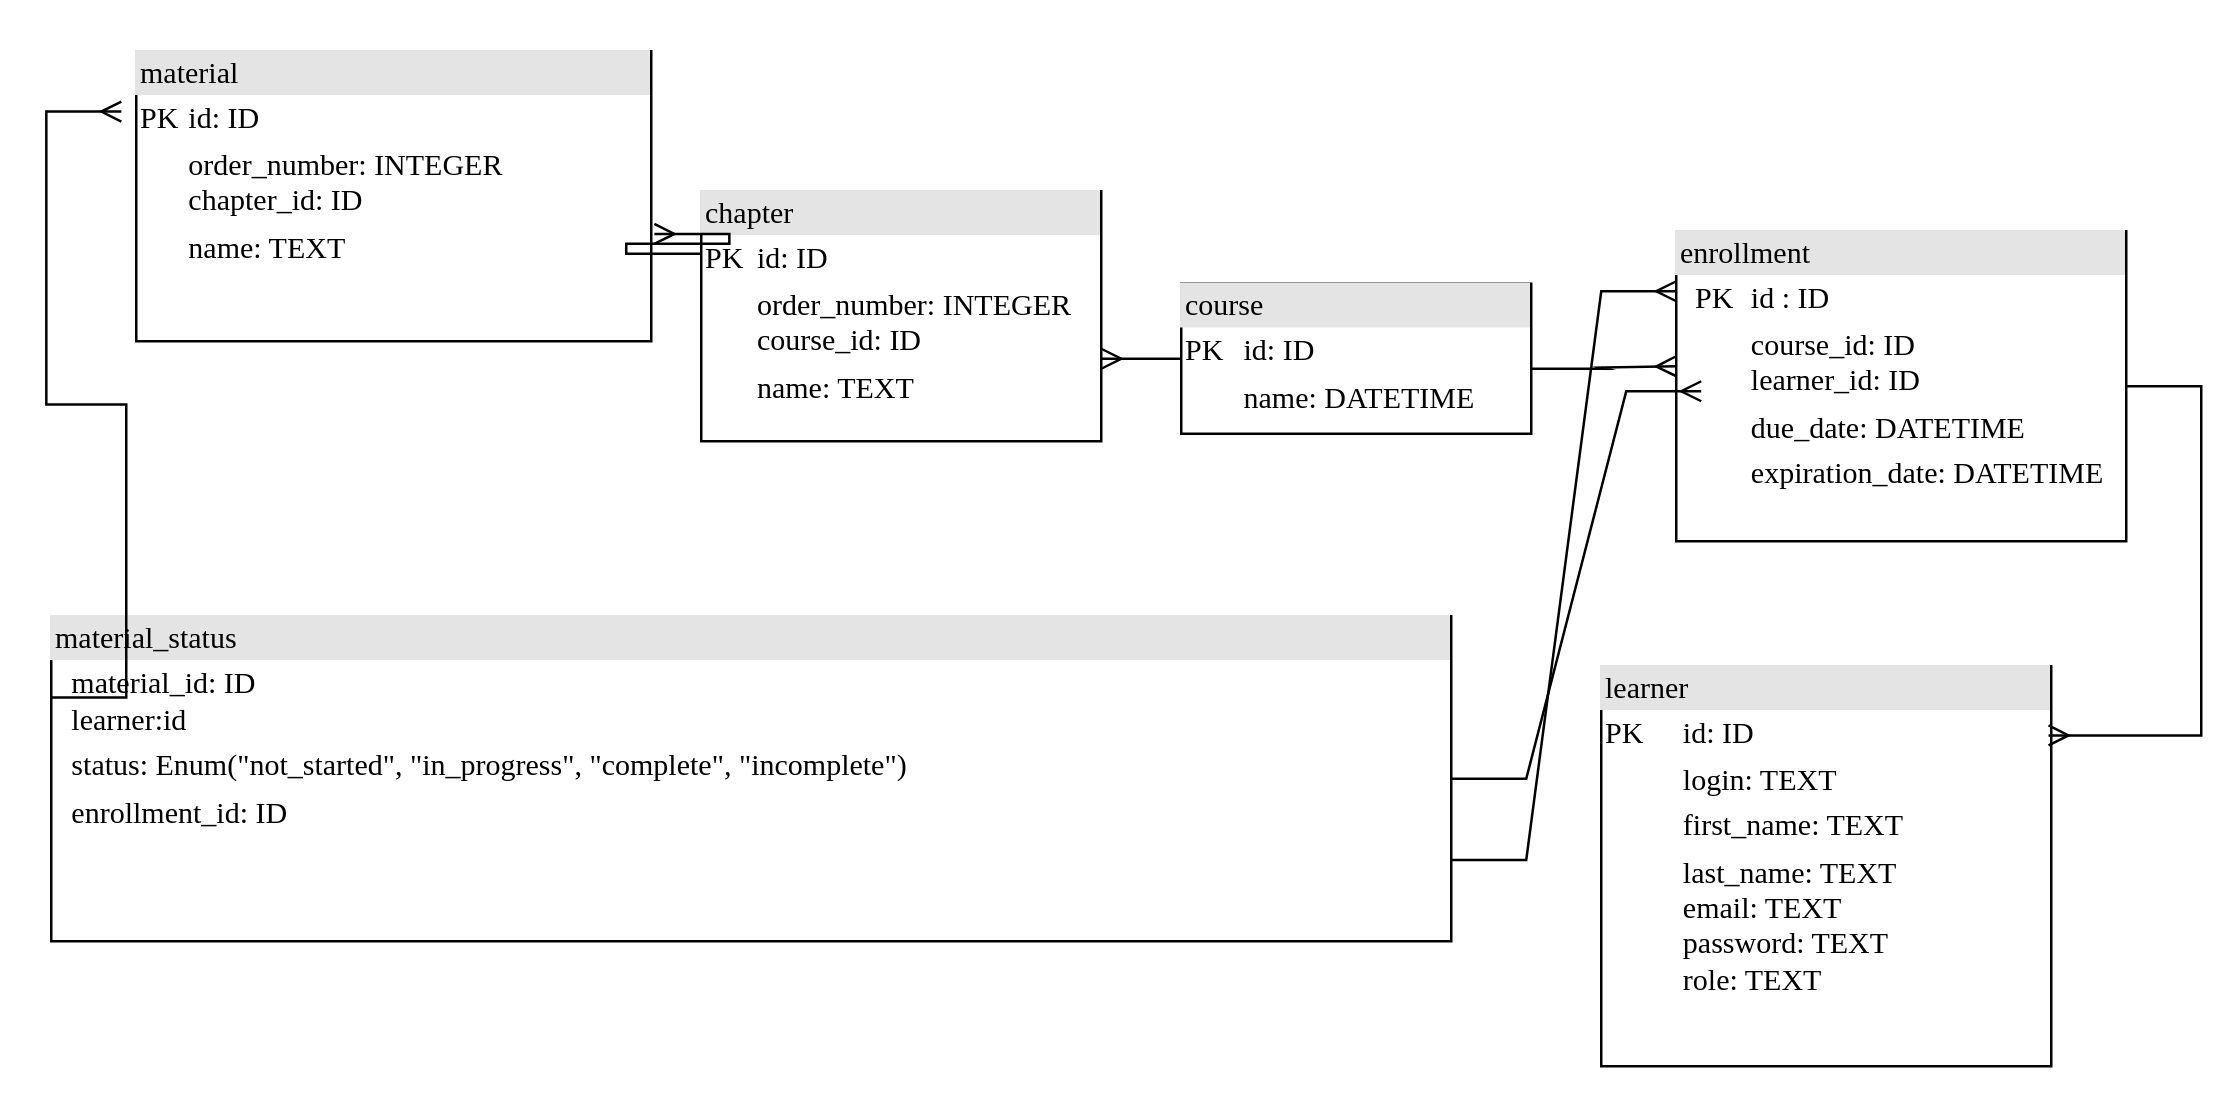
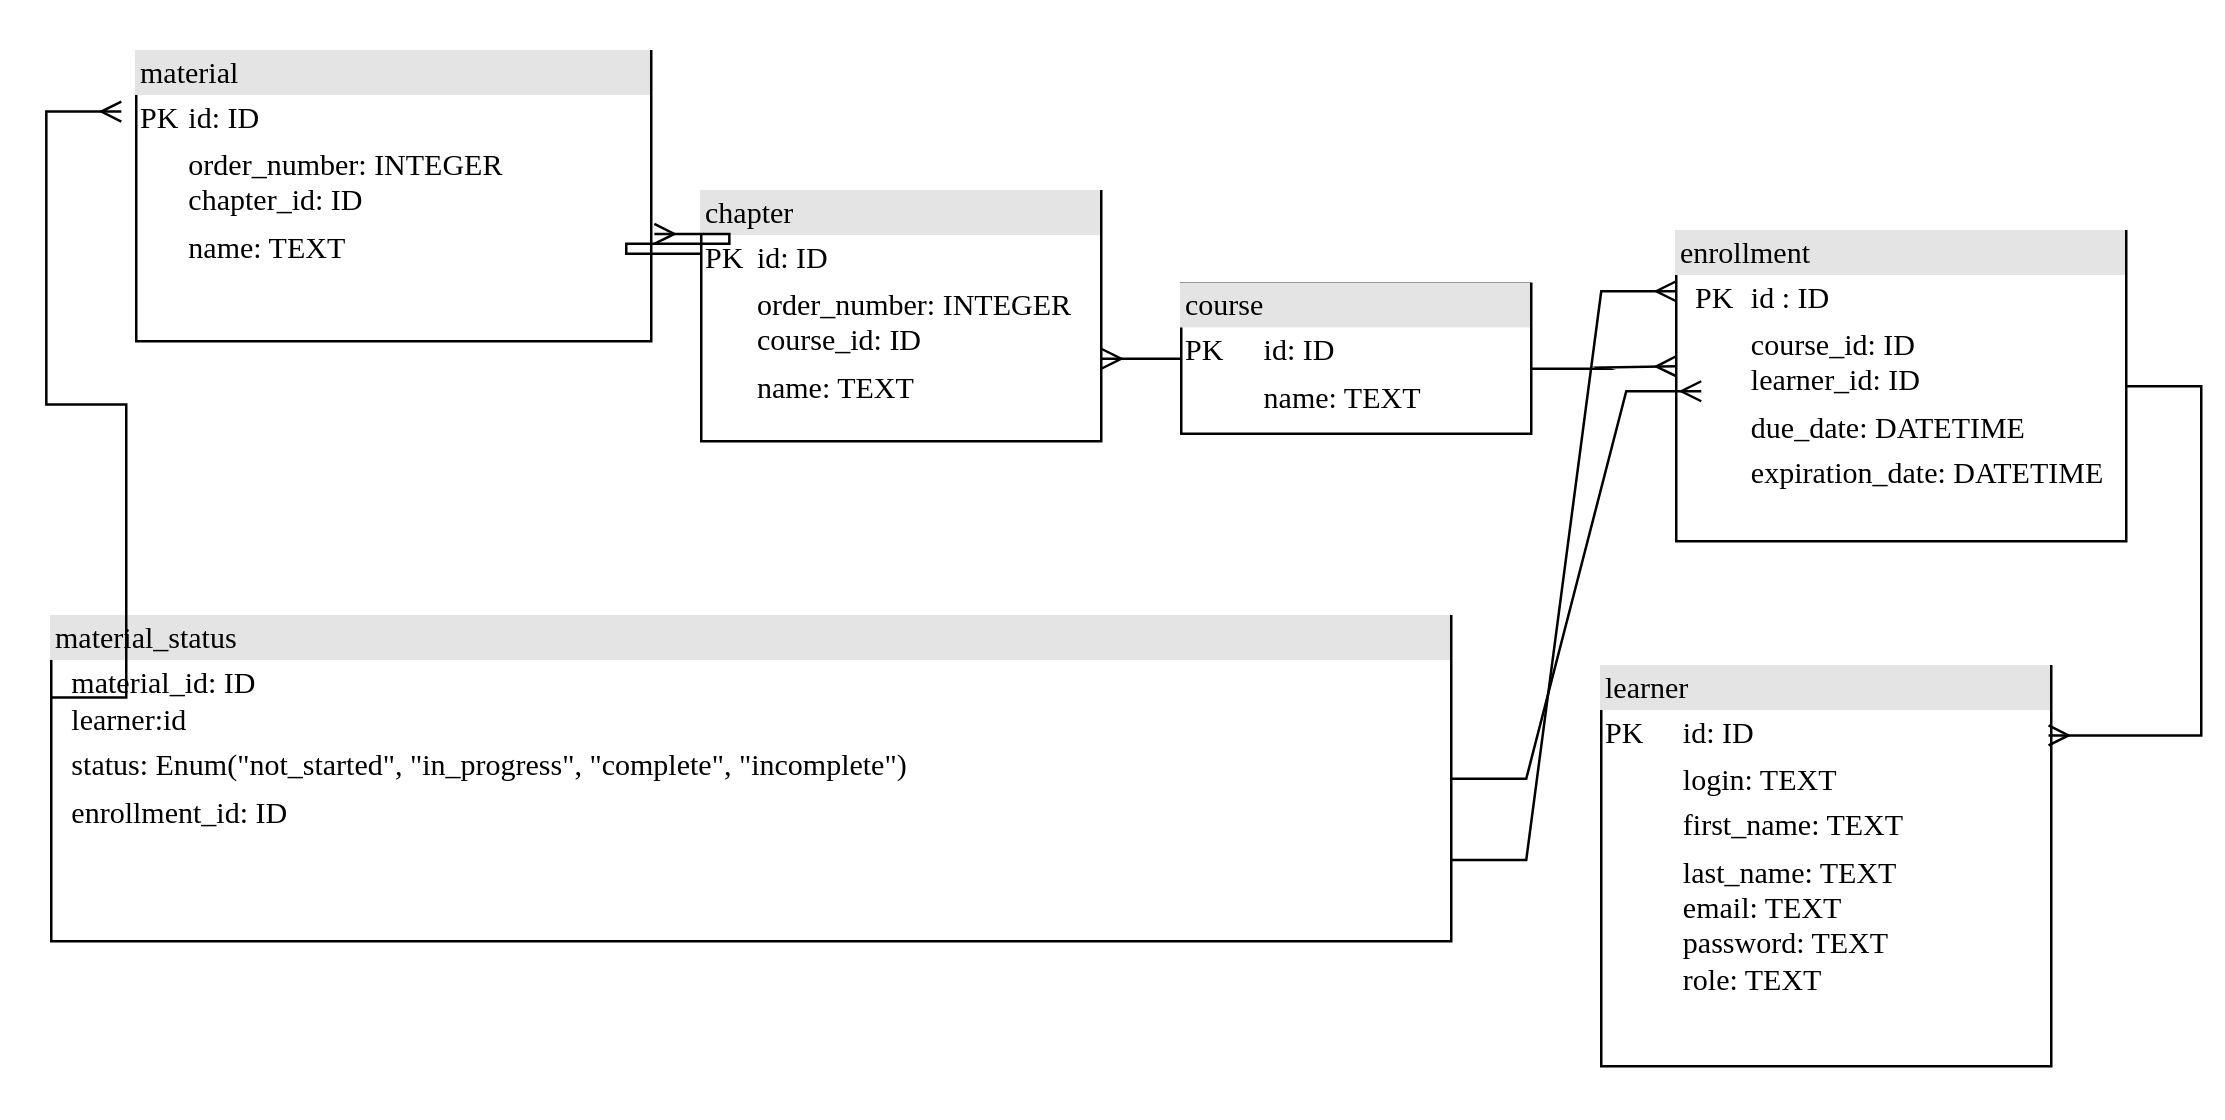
(1291, 338) -> (1257, 338)
